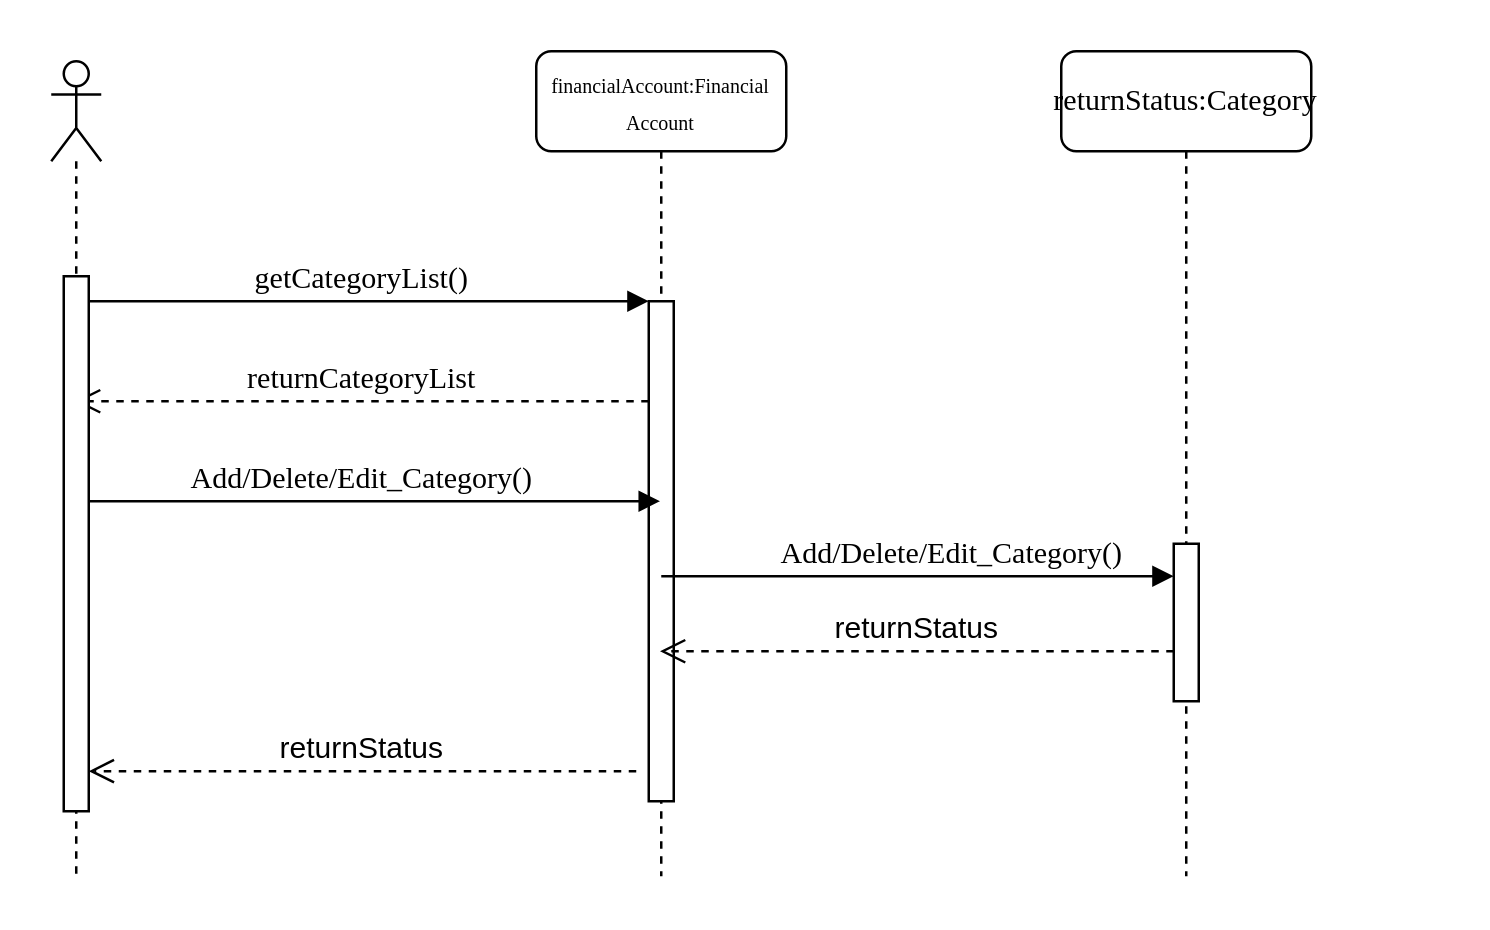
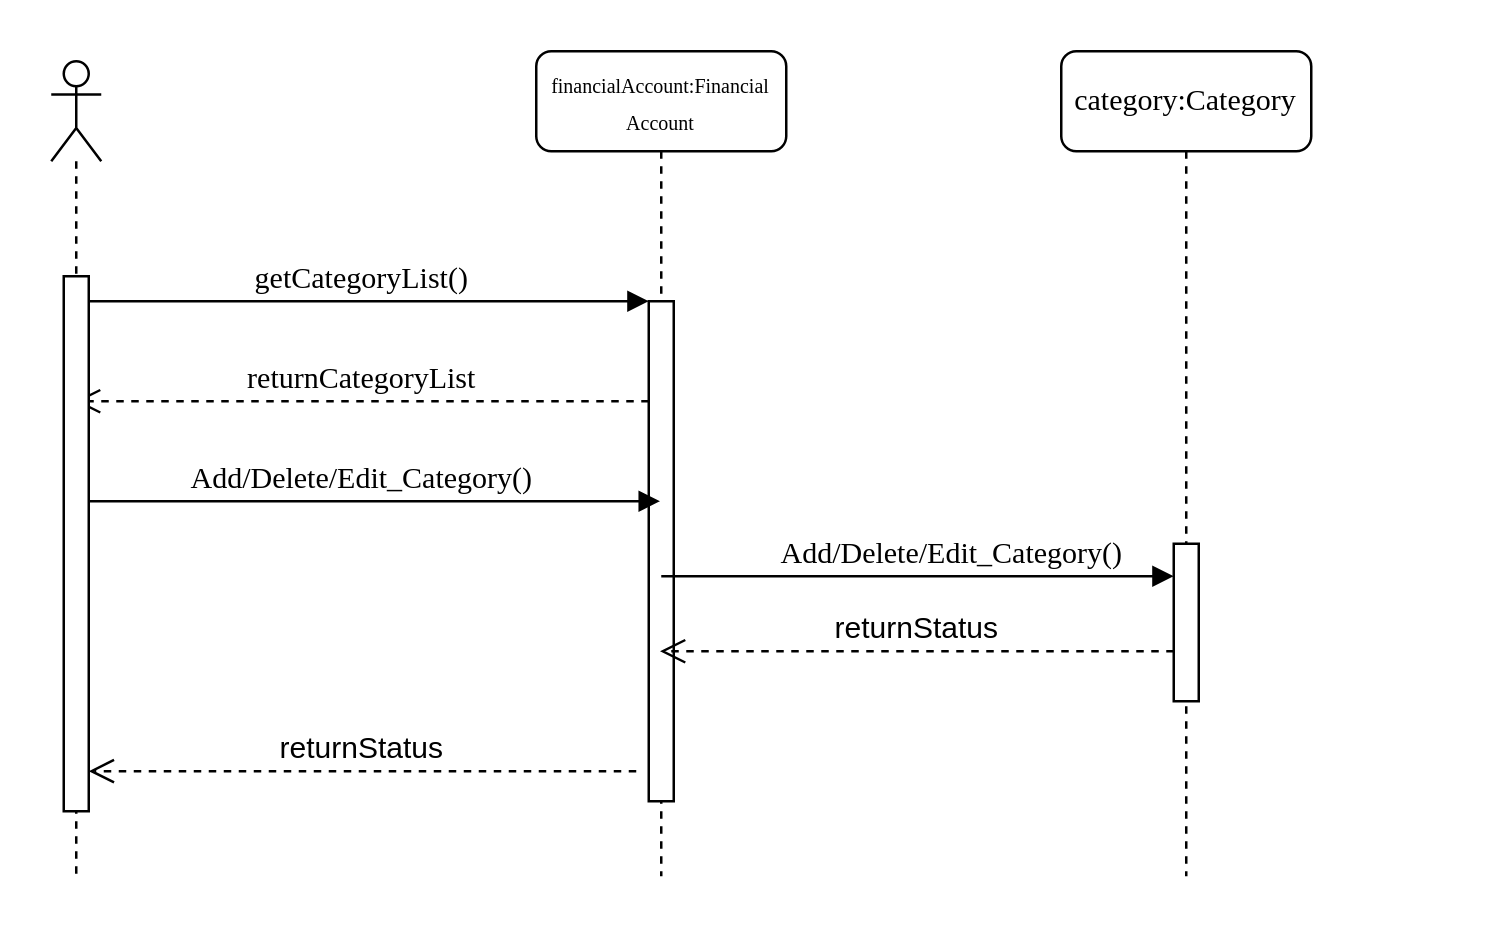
(1186, 101) -> (1186, 101)
